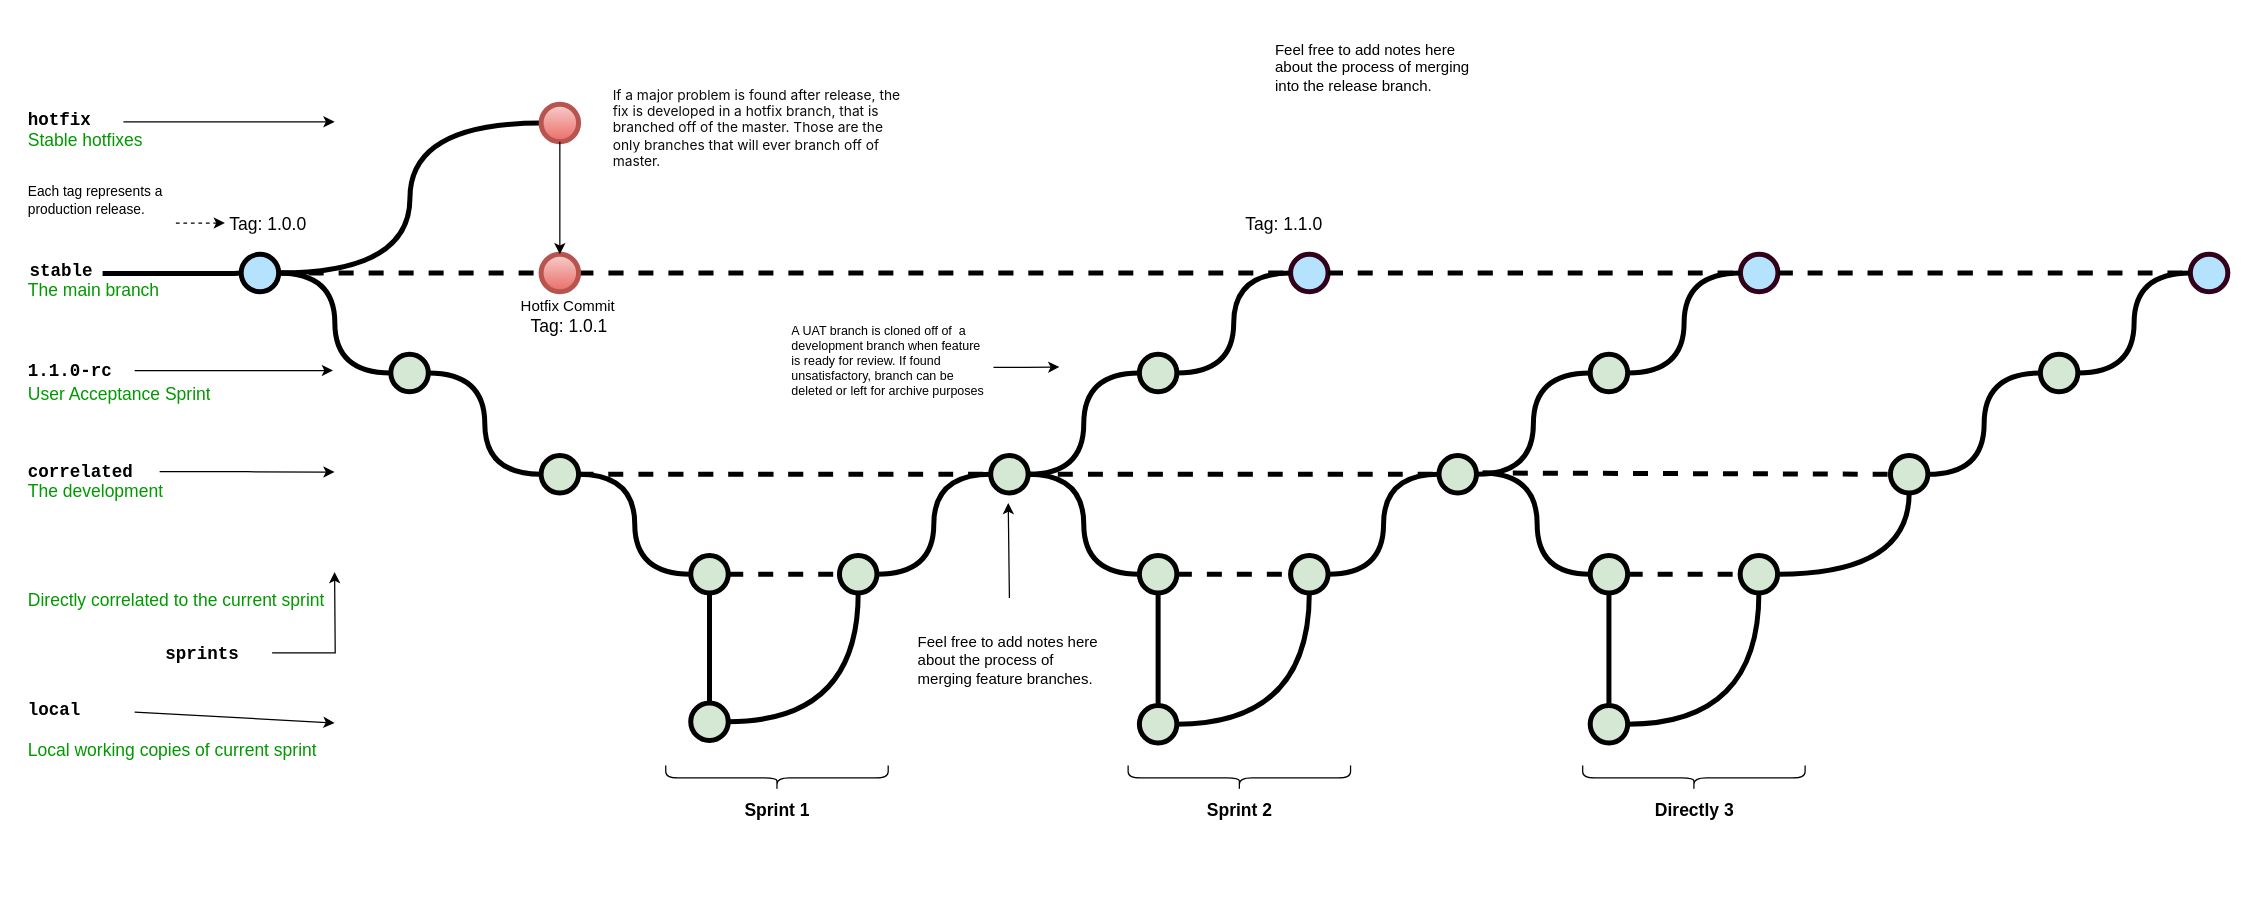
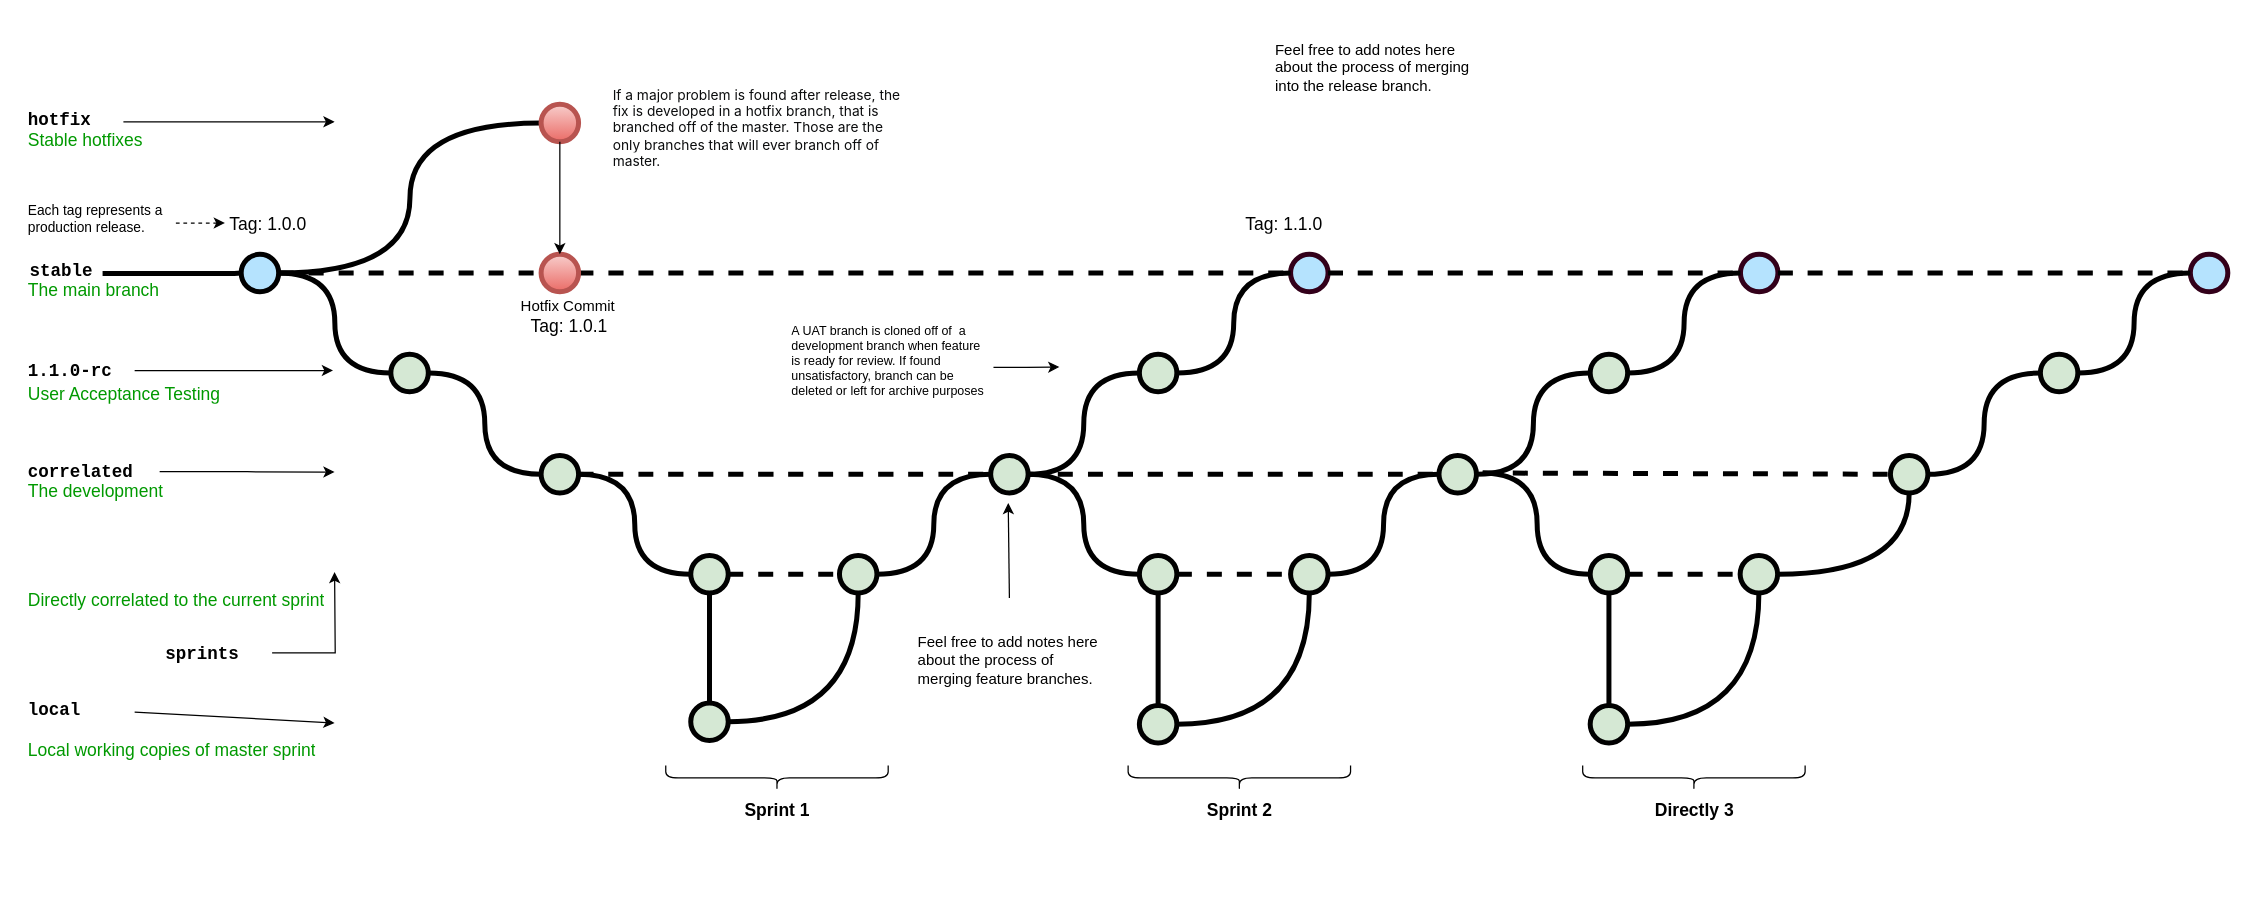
(101, 201) -> (101, 219)
(129, 393) -> (134, 393)
(186, 751) -> (186, 751)
